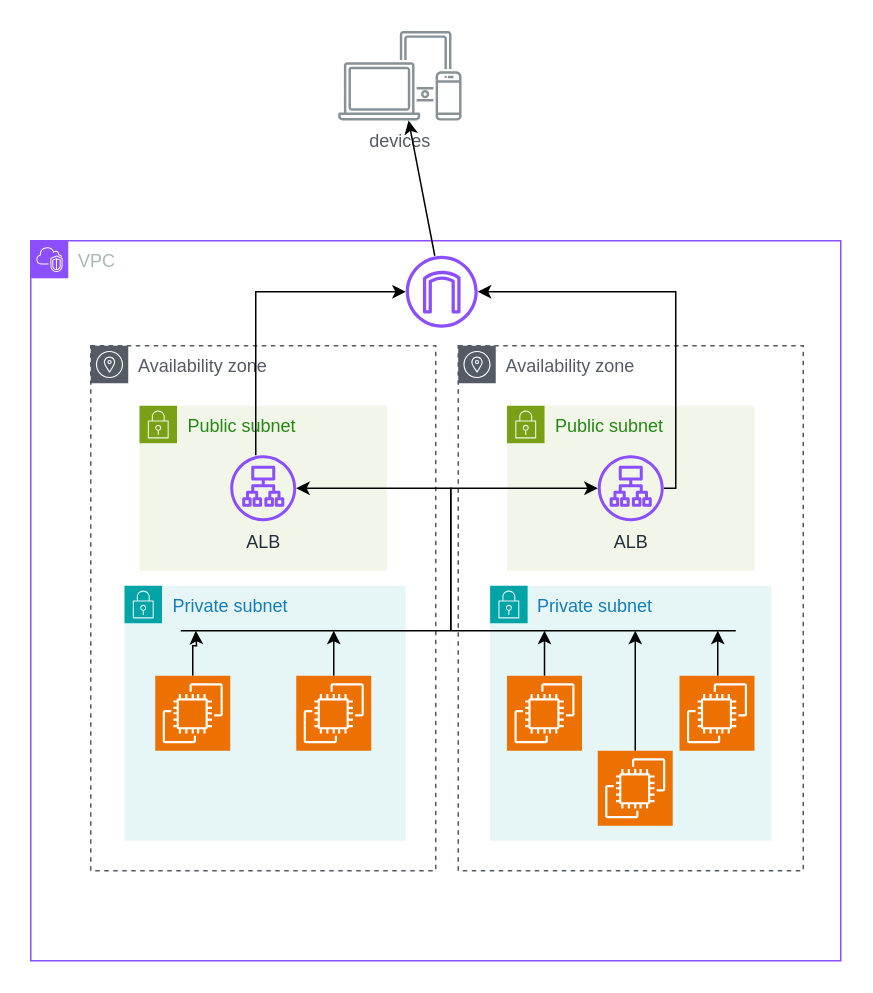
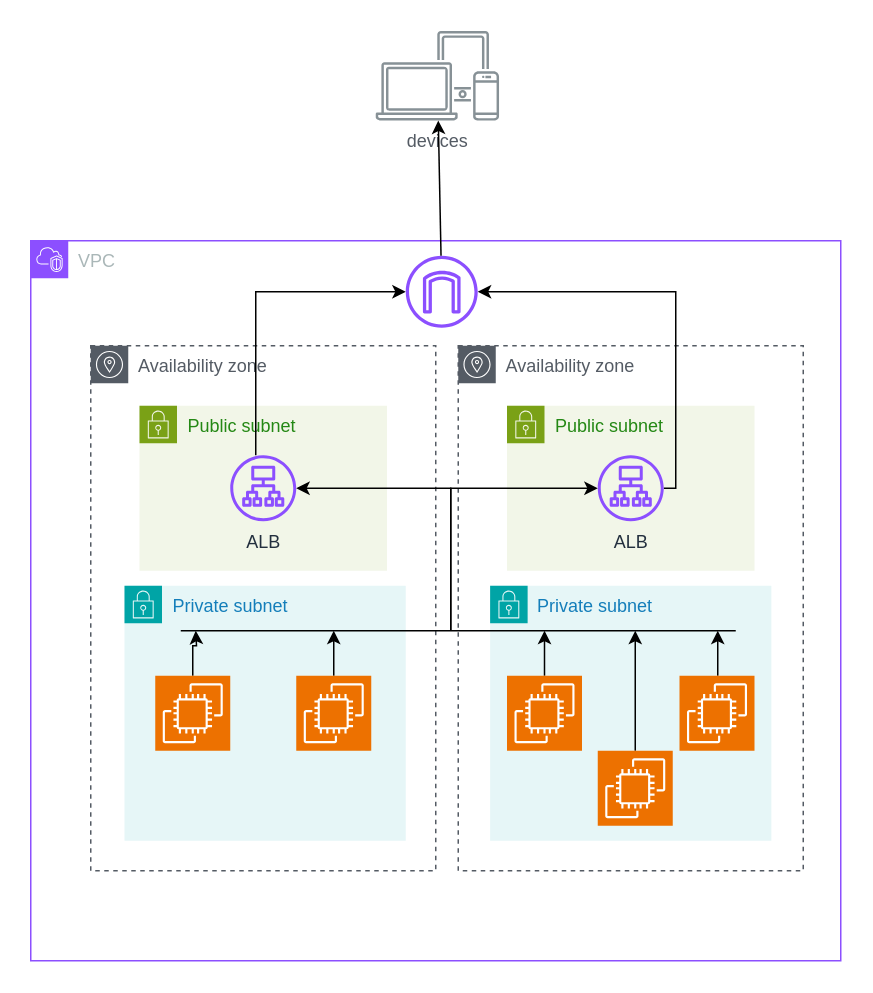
(400, 76) -> (437, 76)
